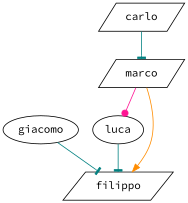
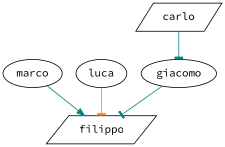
(142, 43) -> (179, 43)
(142, 74) -> (33, 74)
(131, 99) -> none
(153, 128) -> (63, 98)
(118, 156) -> (101, 100)
